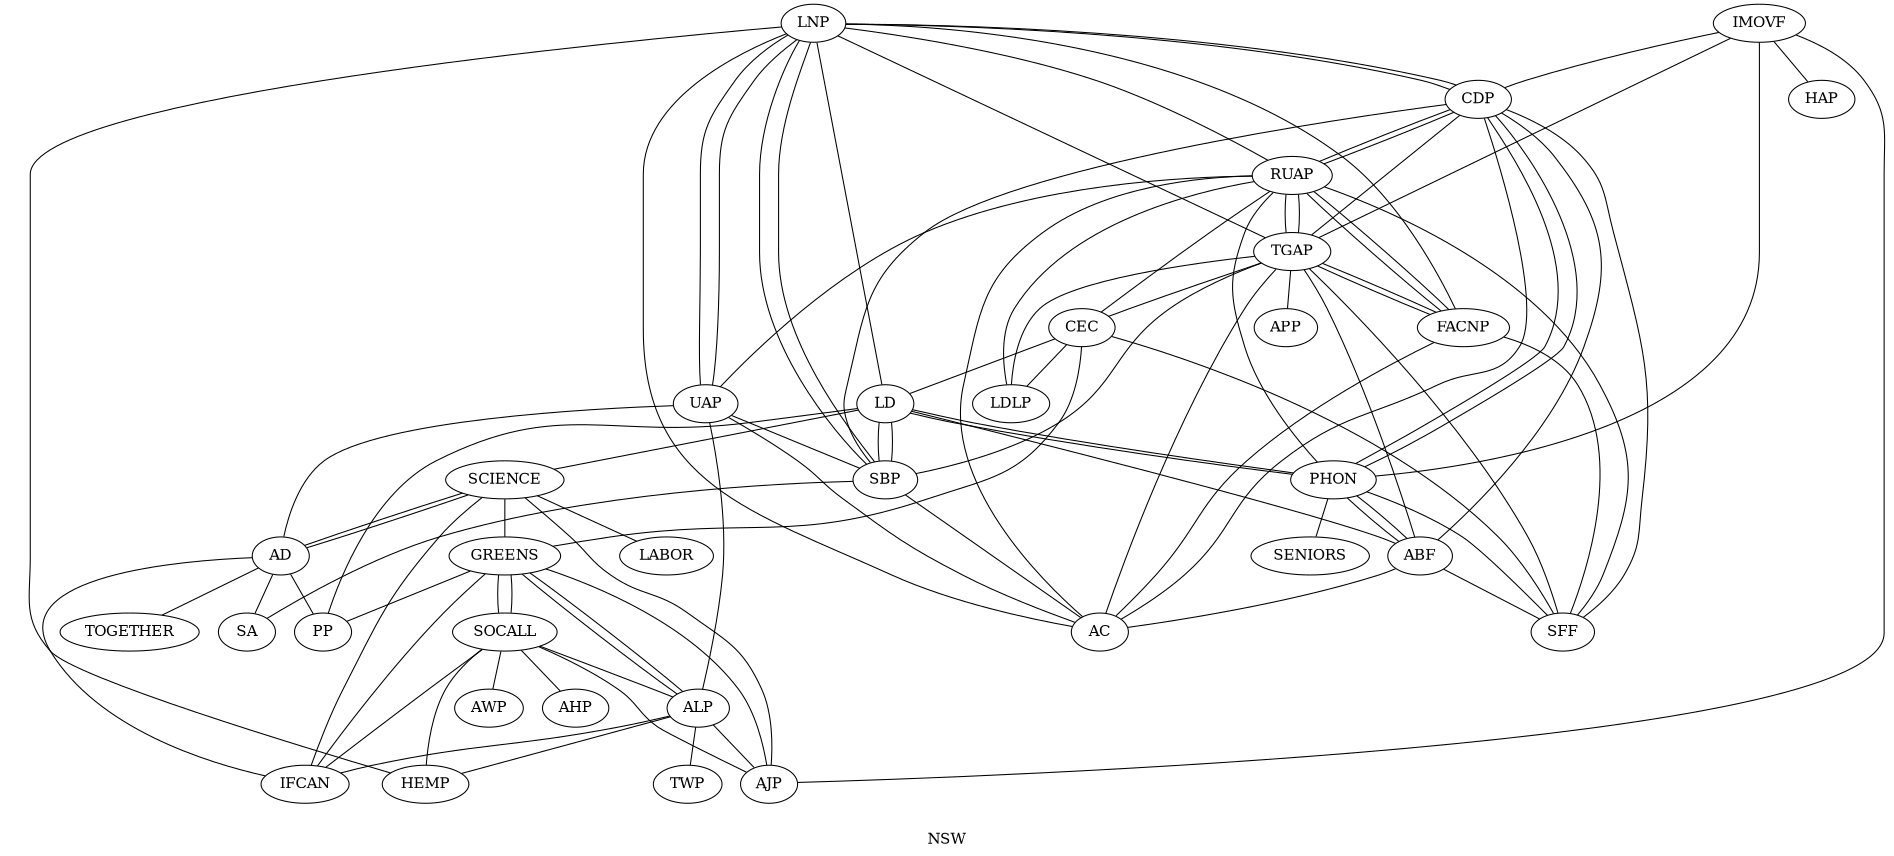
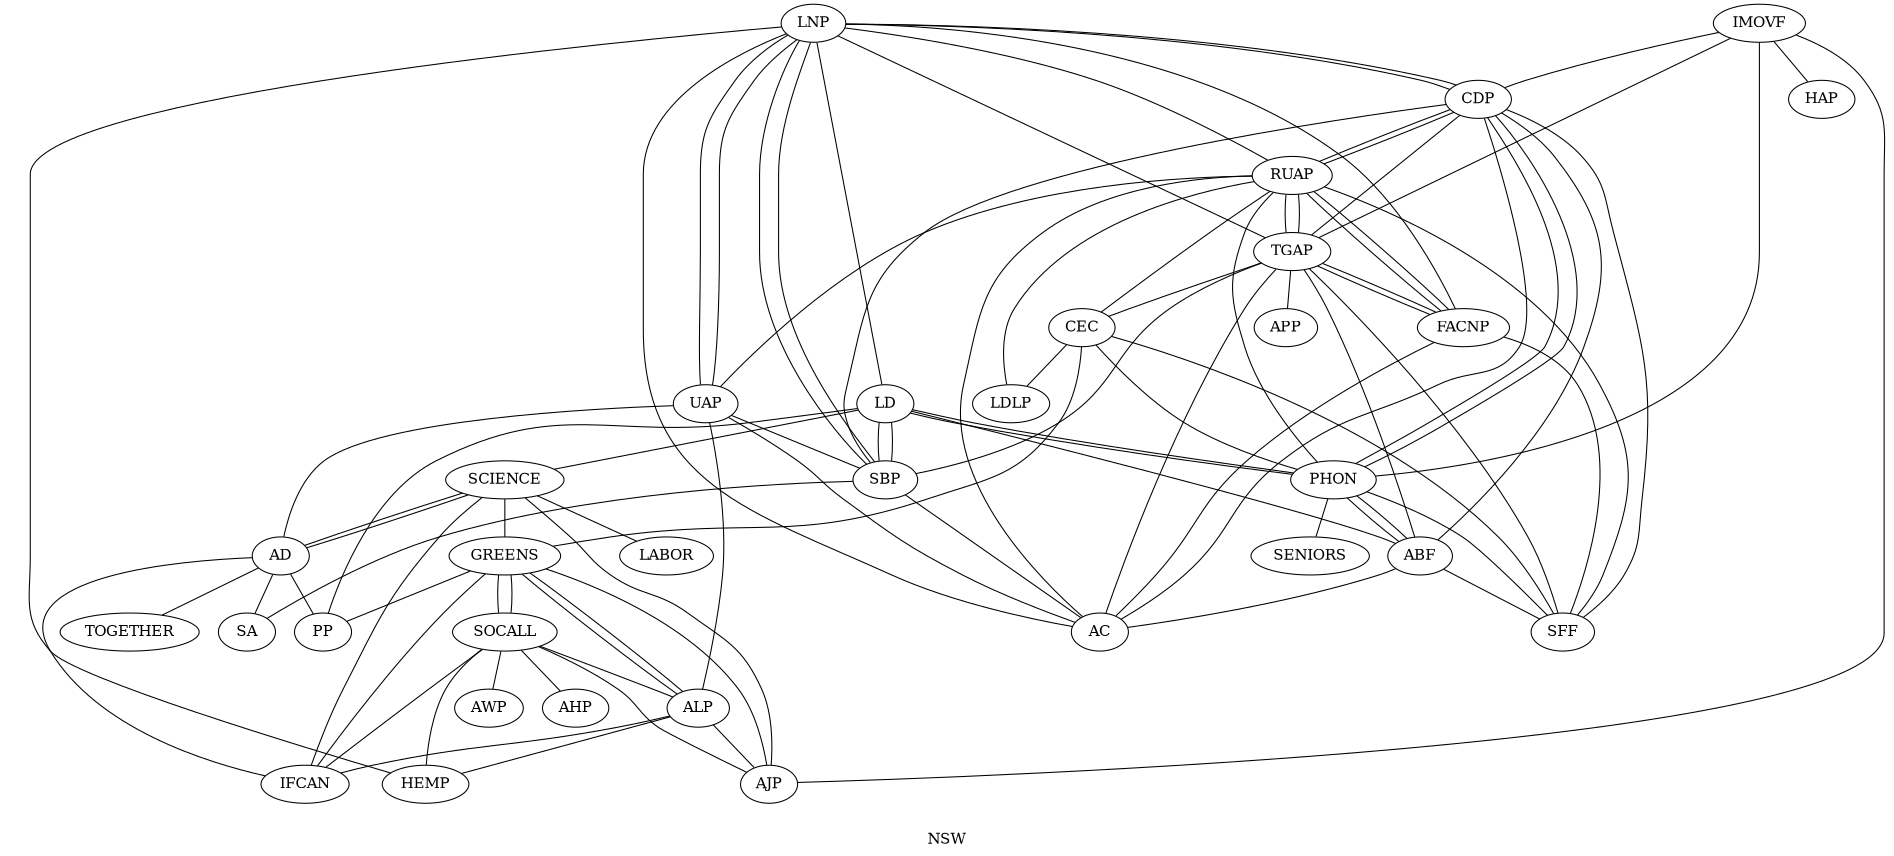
(1104, 282) -> none
(982, 366) -> (1192, 427)
(688, 784) -> none
